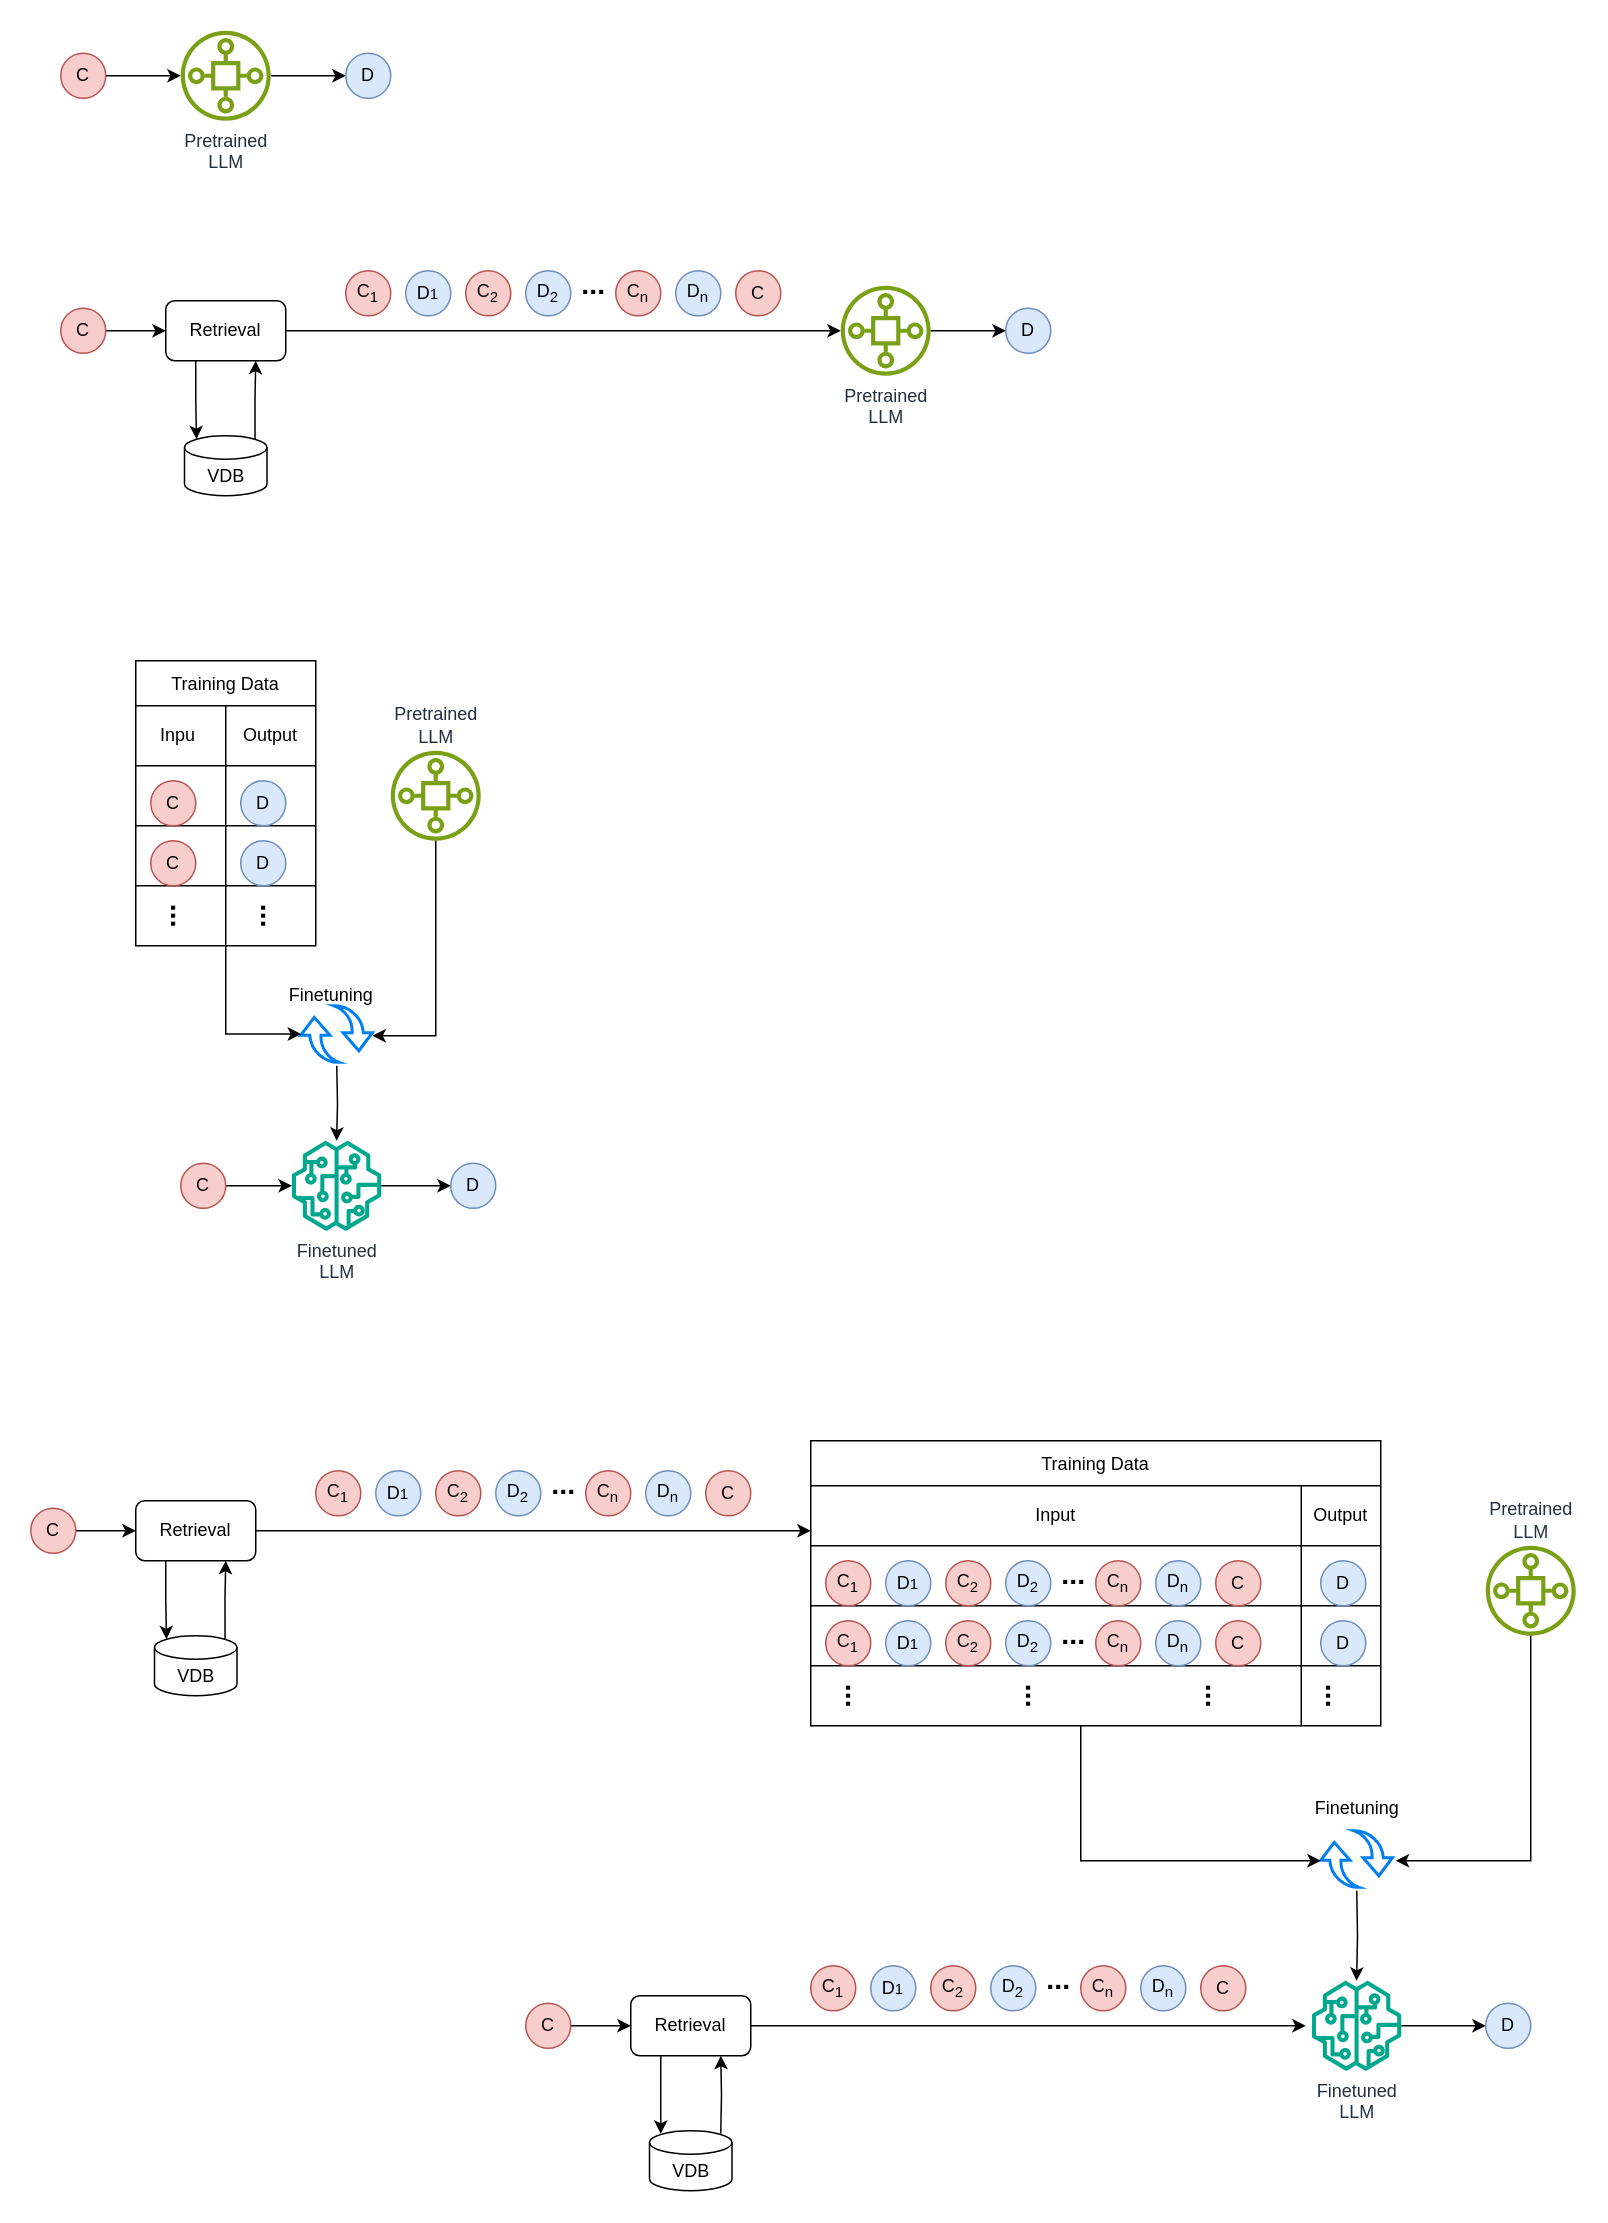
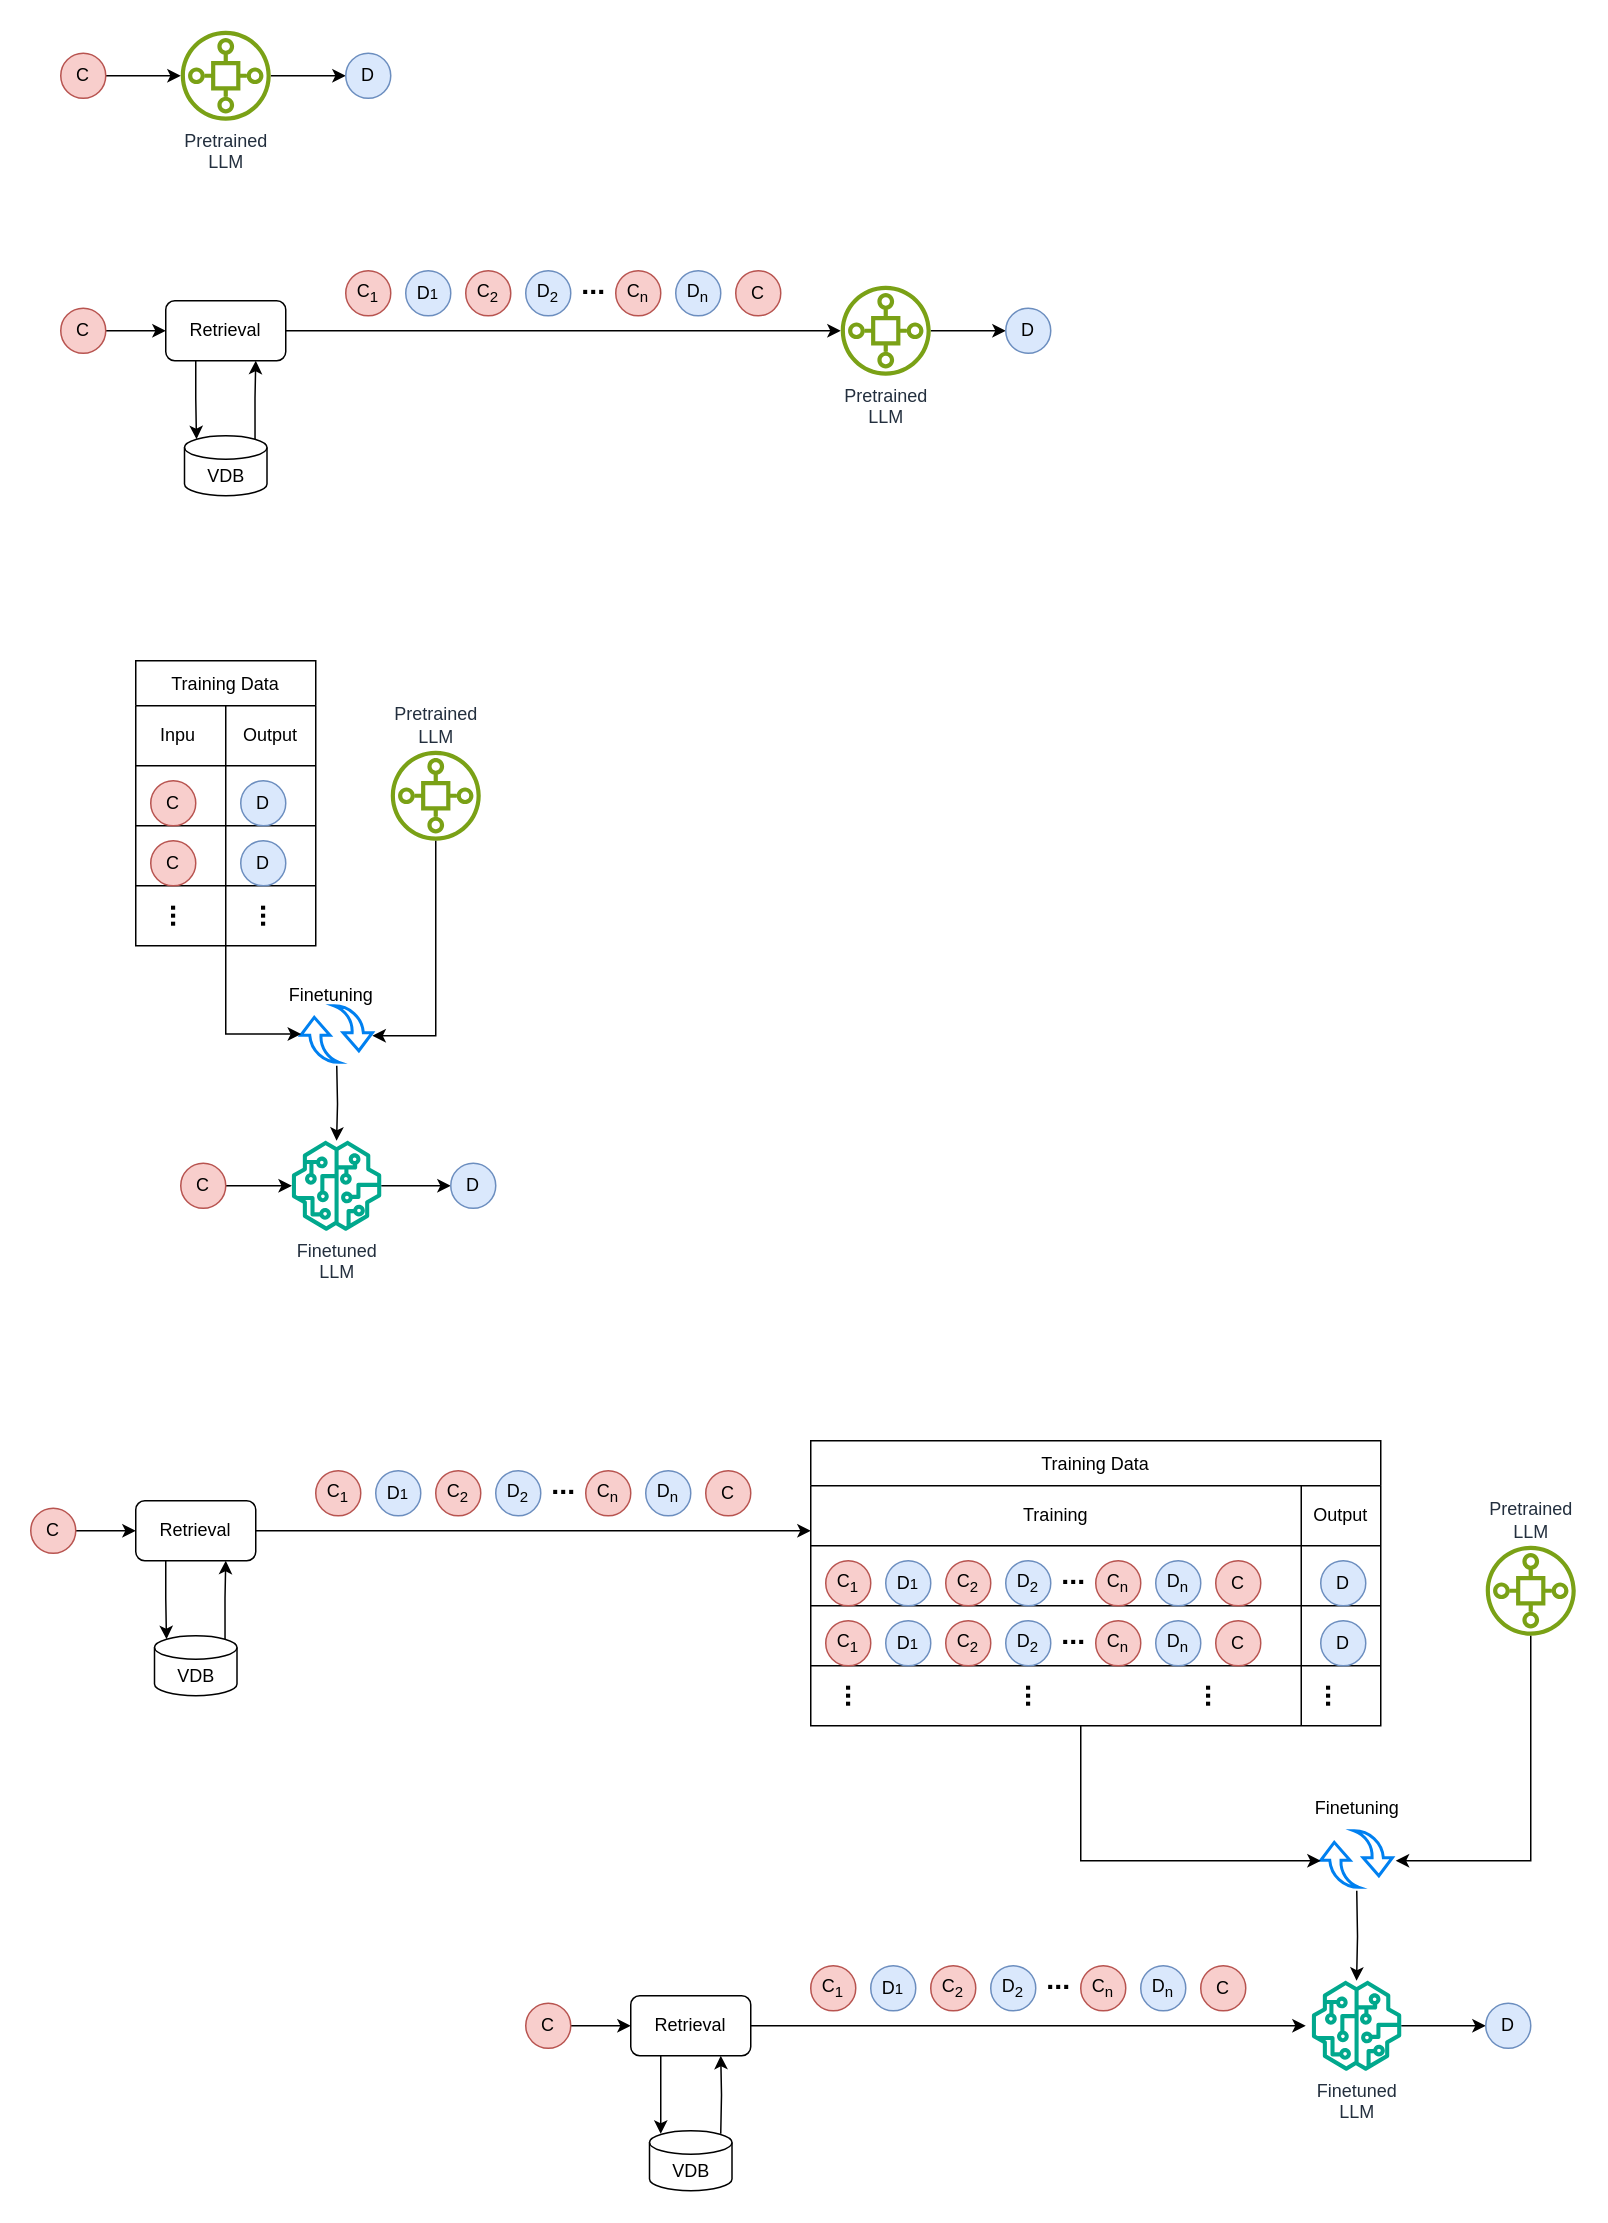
(1056, 1516) -> (1056, 1516)
